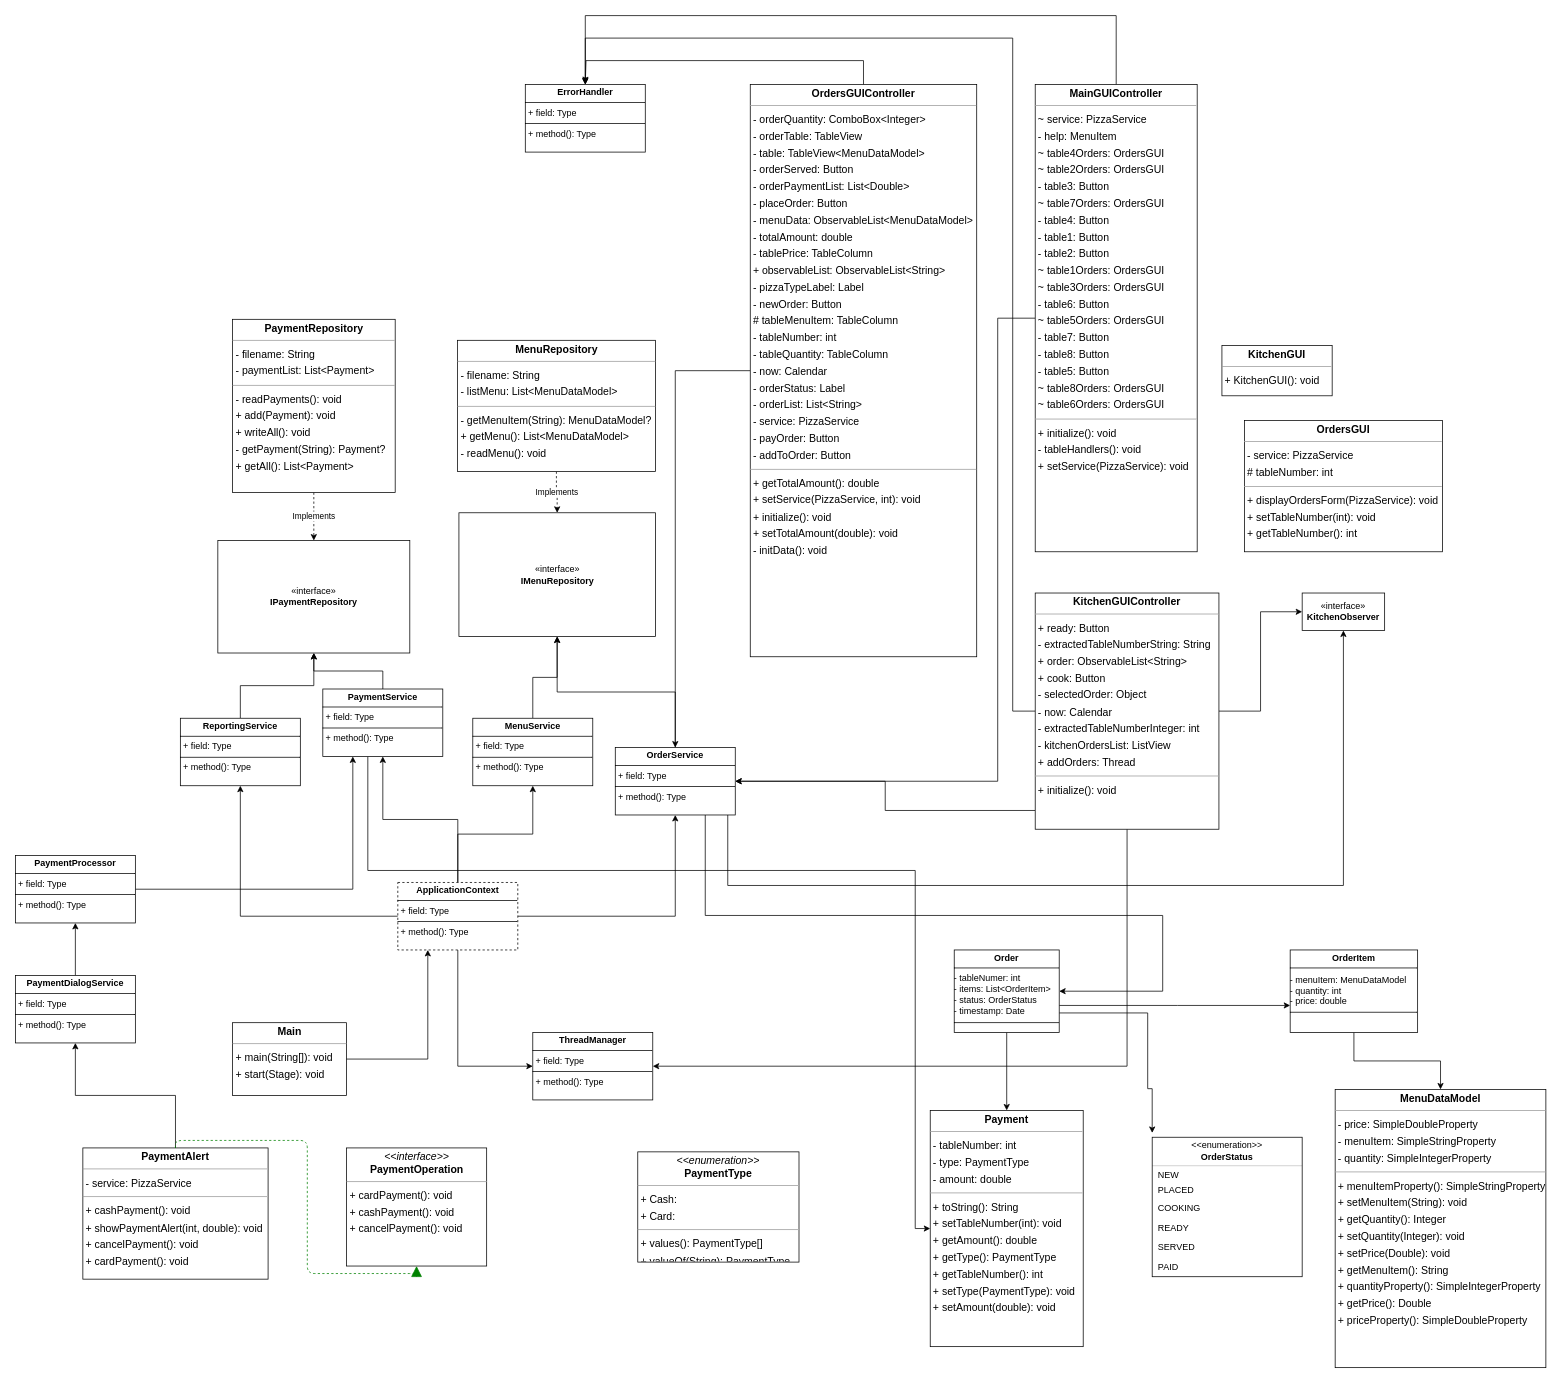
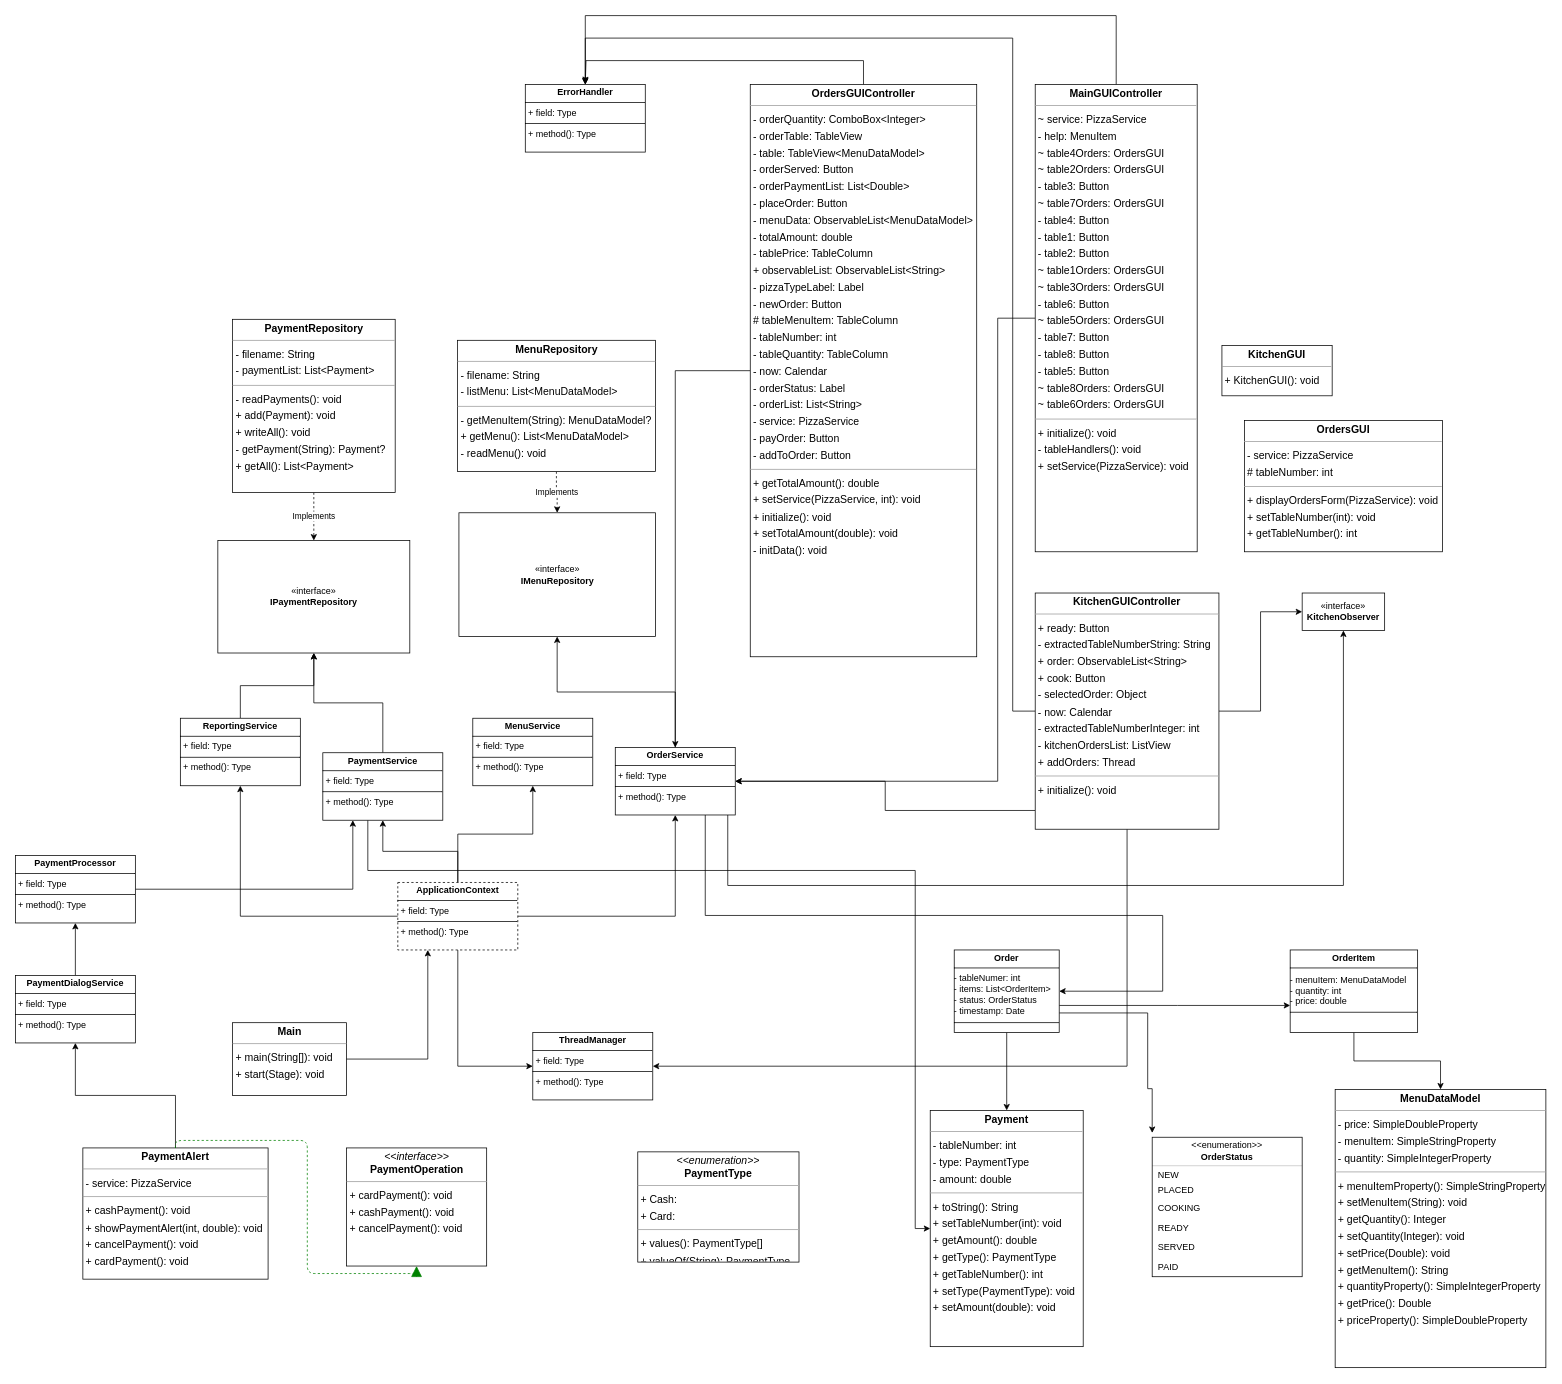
(533, 686) -> none
(383, 723) -> (383, 786)
